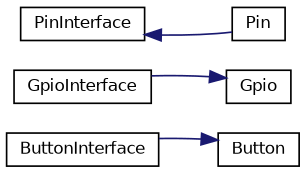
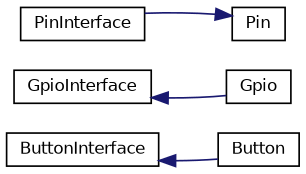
(197, 35) -> (180, 13)
(181, 76) -> (197, 97)
(180, 138) -> (197, 160)
